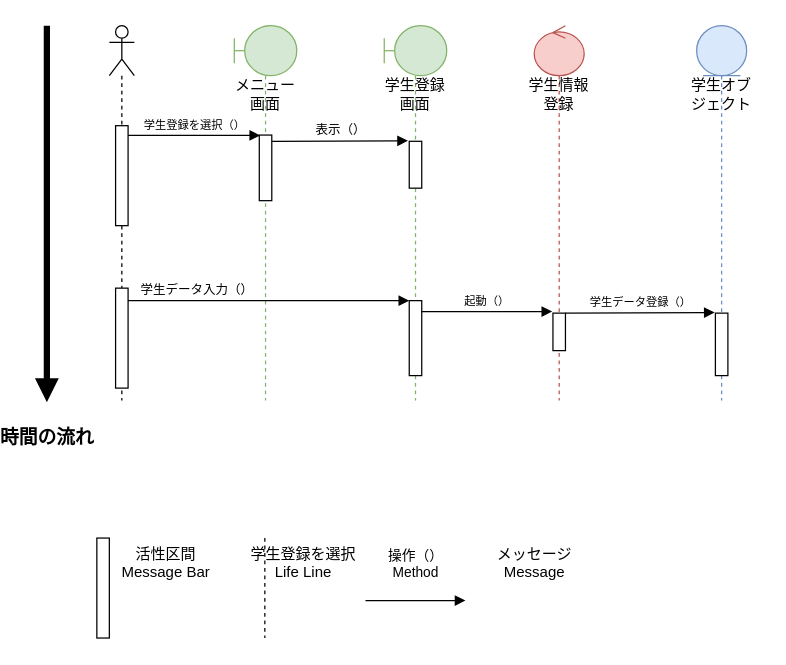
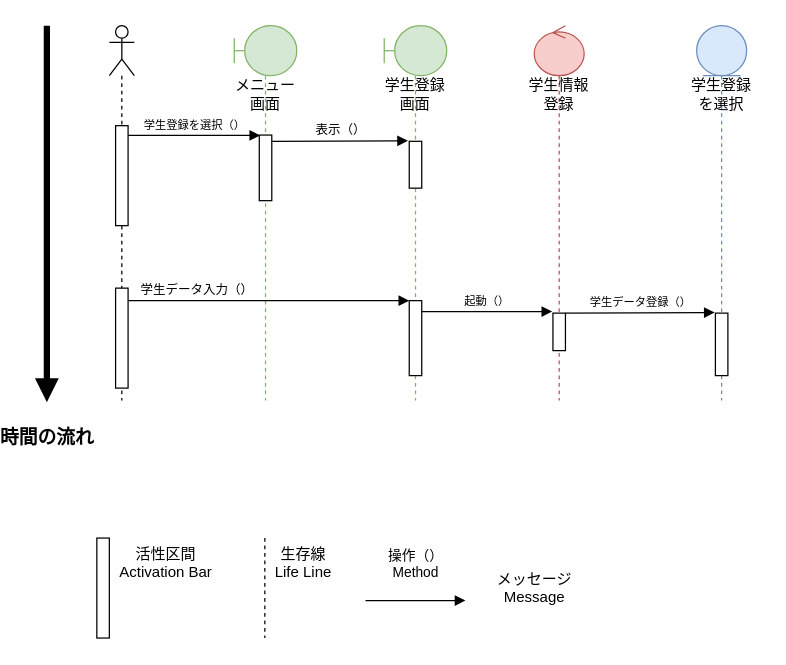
(722, 94) -> (722, 94)
(166, 563) -> (166, 563)
(304, 563) -> (304, 563)
(534, 563) -> (534, 588)
